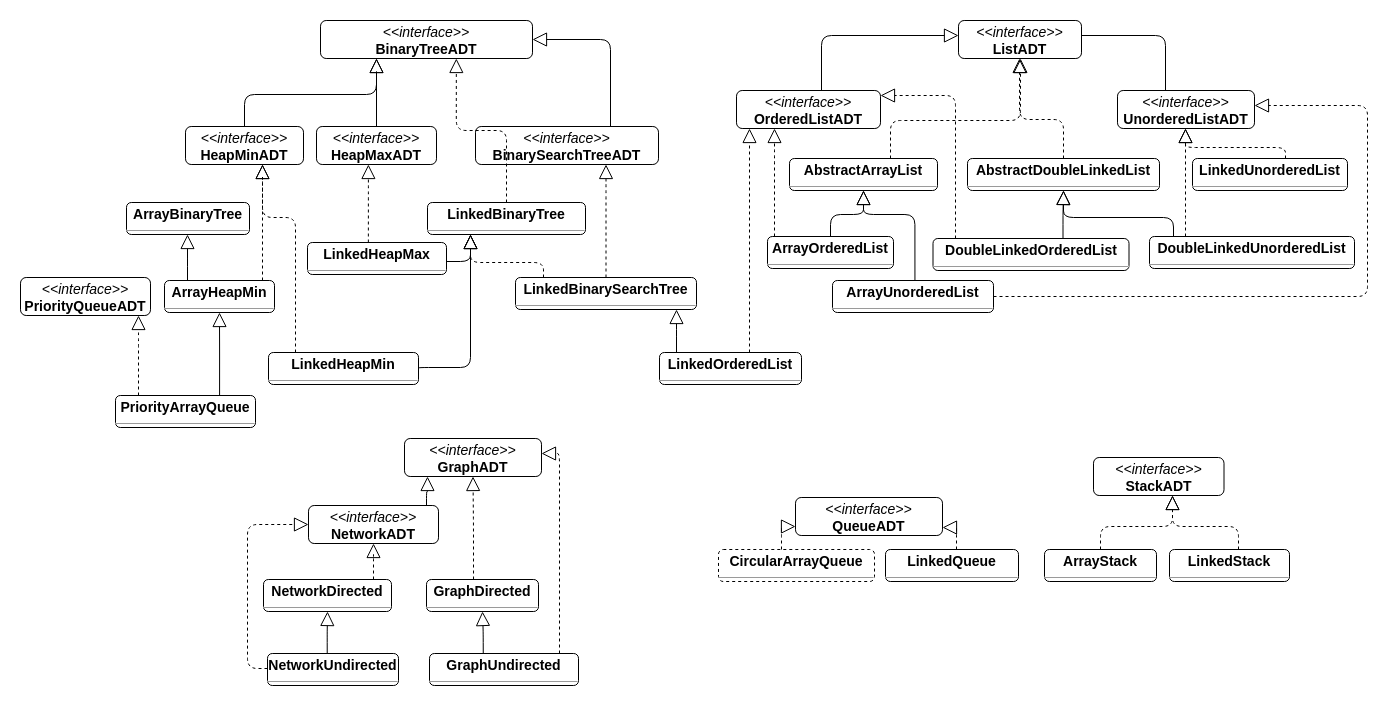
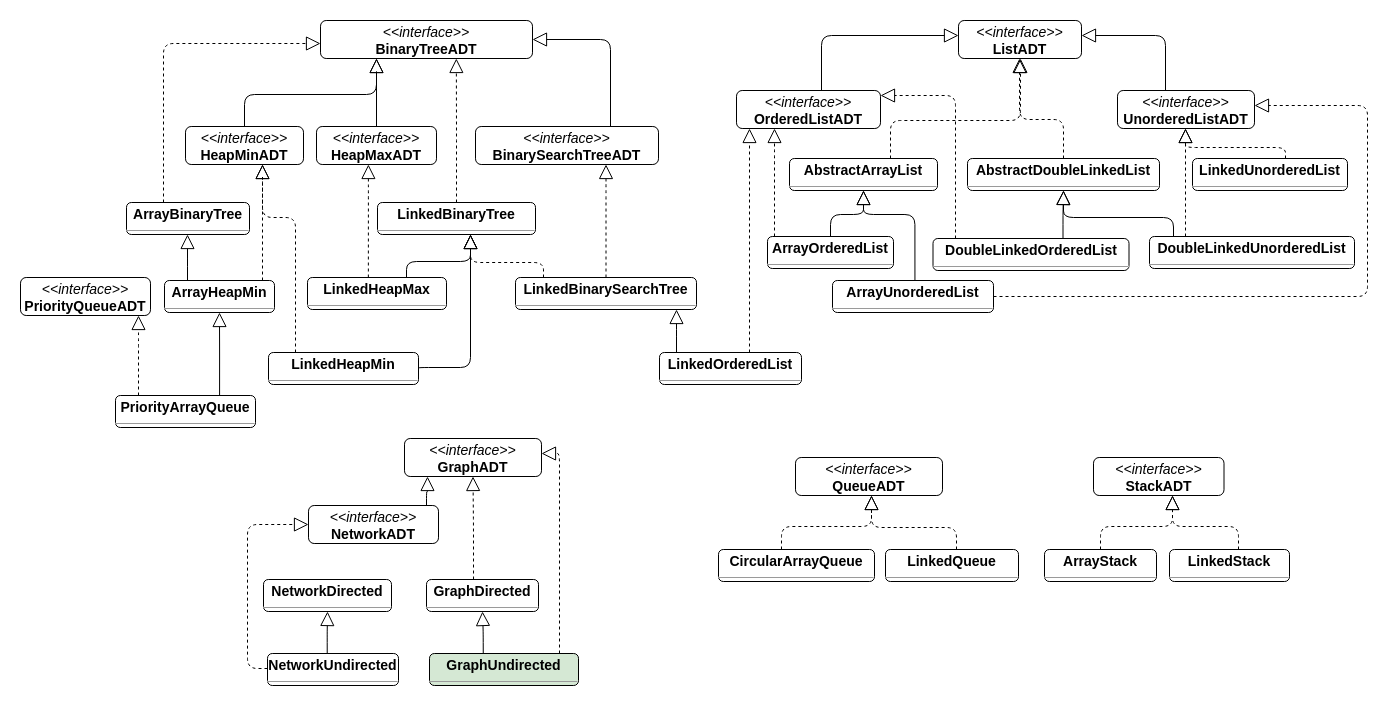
(1090, 36) -> (1097, 36)
none -> (164, 58)
(507, 219) -> (457, 219)
(377, 259) -> (377, 294)
(869, 517) -> (869, 477)
(374, 566) -> none
(797, 566) -> (797, 566)
(504, 670) -> (504, 670)
